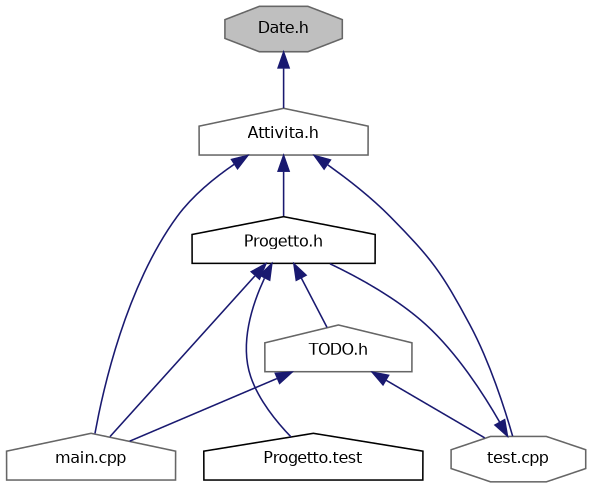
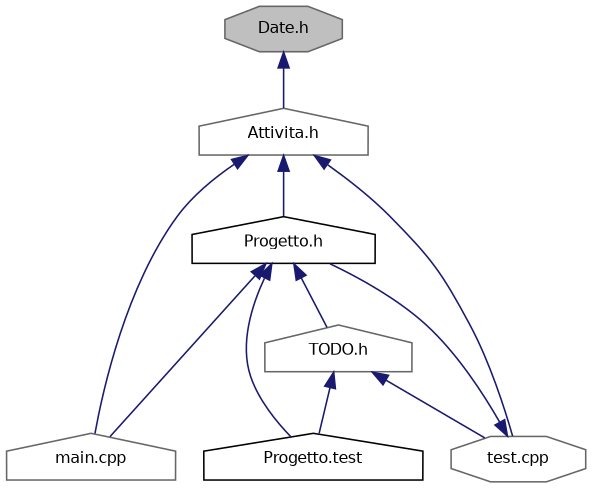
(203, 410) -> (325, 410)
